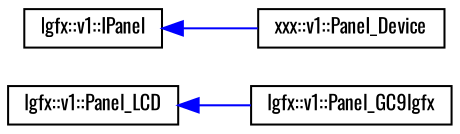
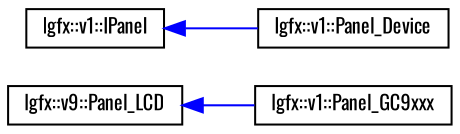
(351, 28) -> (353, 28)
(93, 105) -> (95, 105)
(351, 105) -> (353, 105)
